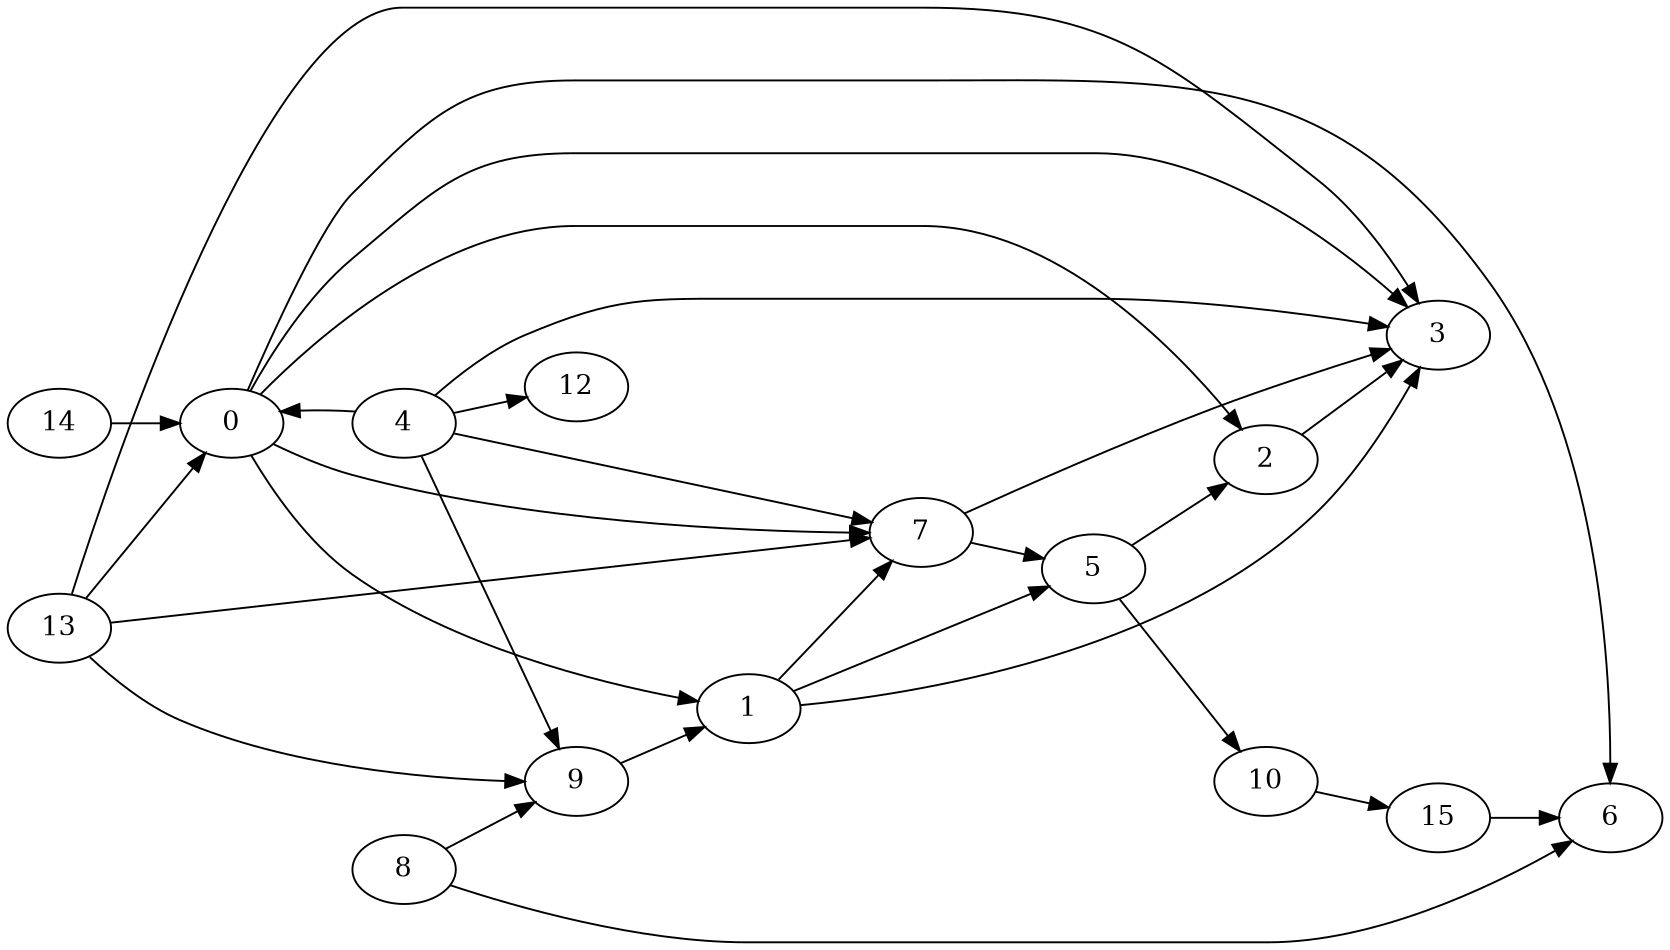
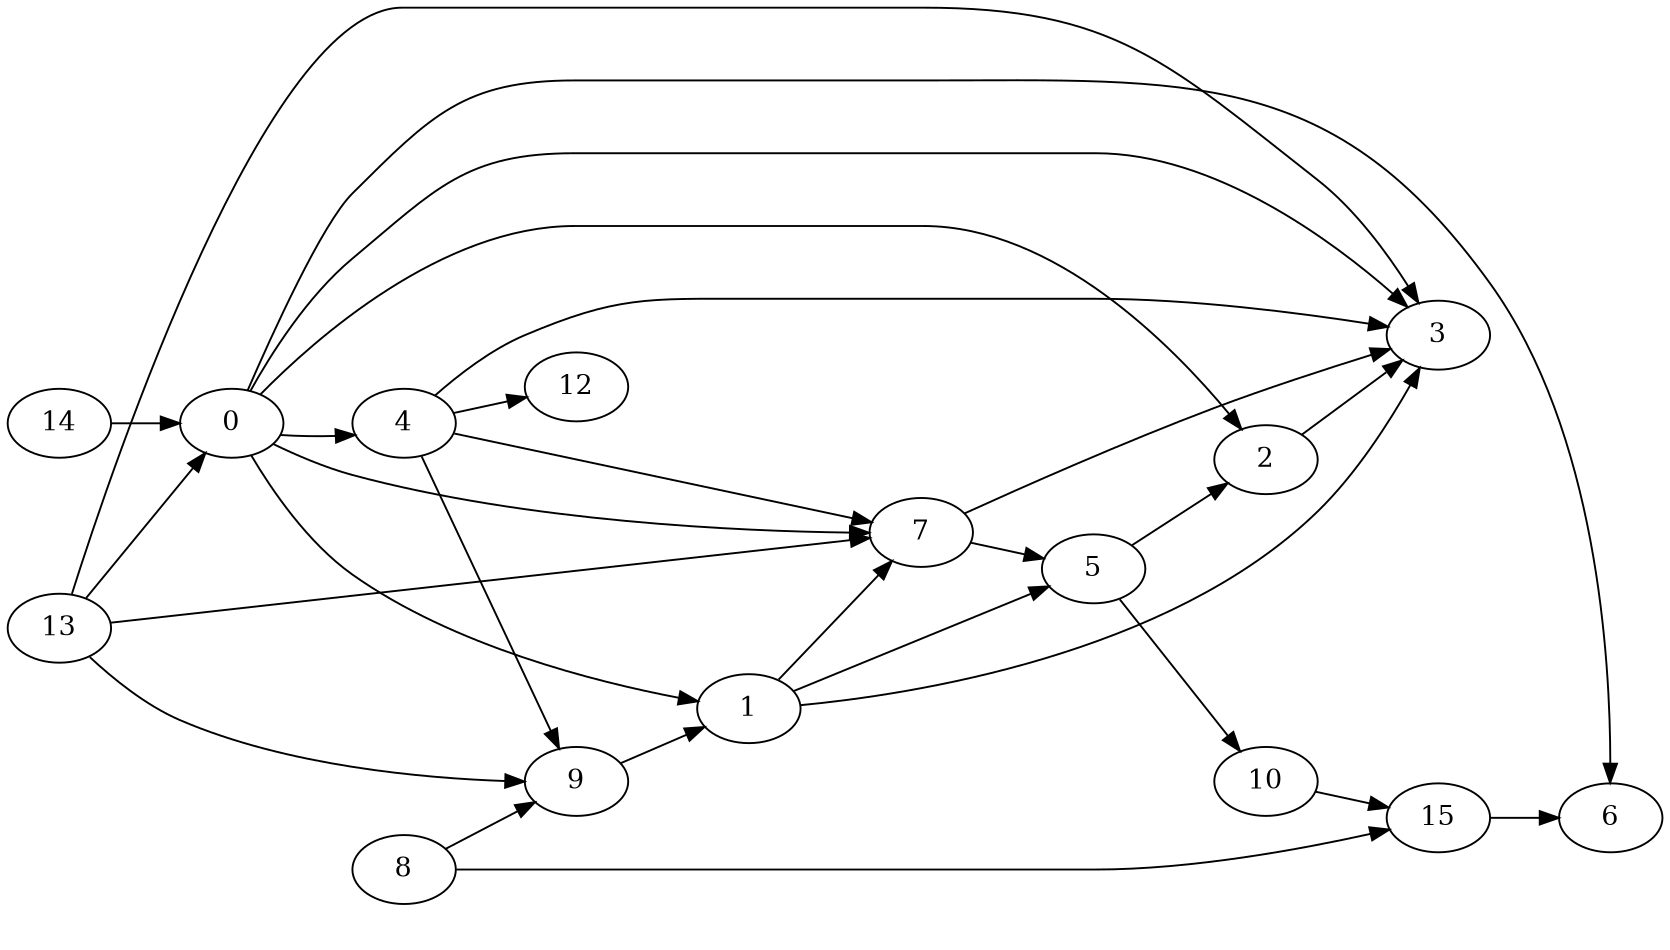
(327, 410) -> (308, 436)
(1008, 942) -> (915, 870)
